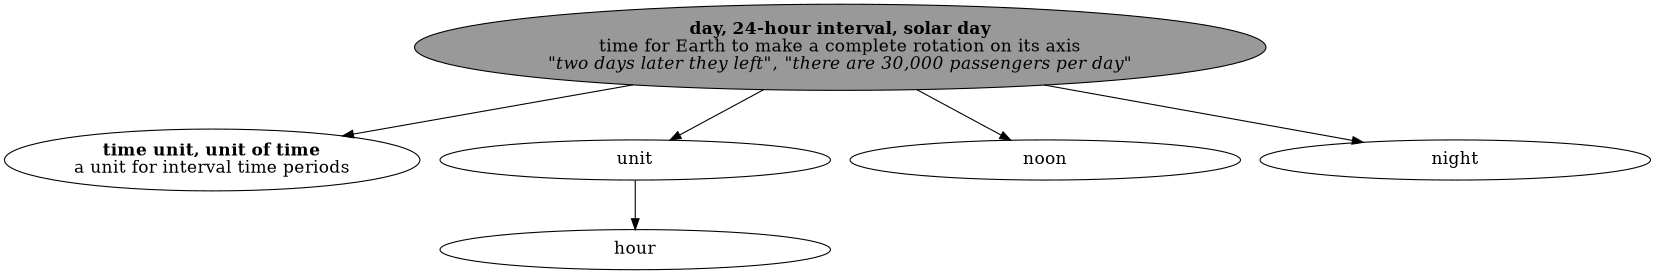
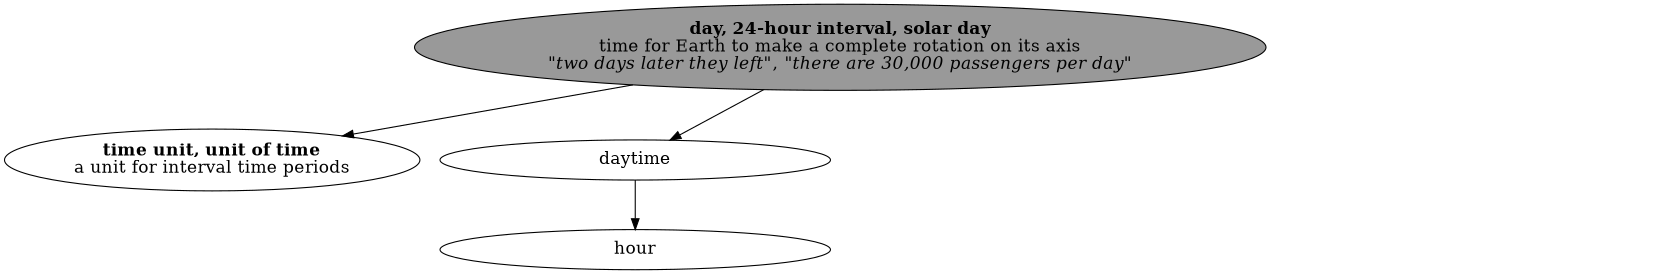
(635, 160) -> (635, 160)
(1045, 160) -> none
(1455, 160) -> none
